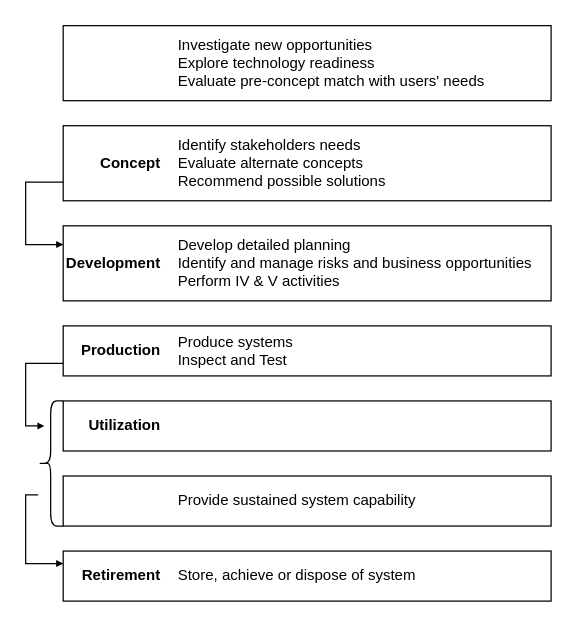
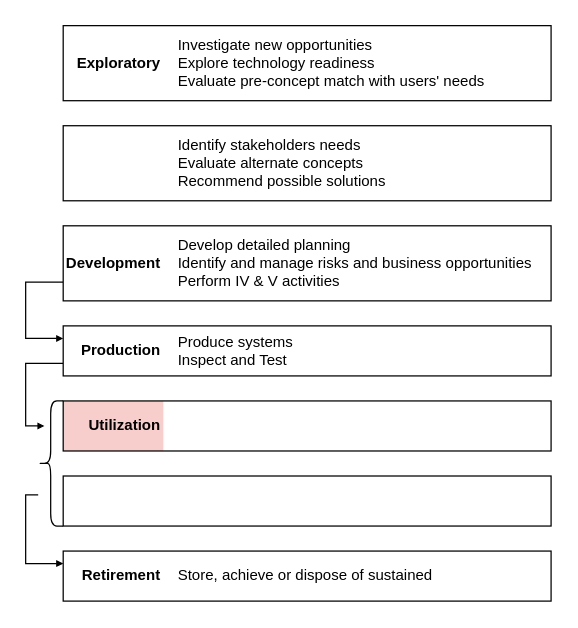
none -> (113, 63)
(113, 163) -> none
(26, 210) -> none
none -> (26, 307)
(113, 426) -> (113, 426)
(363, 501) -> none
(310, 576) -> (320, 576)
